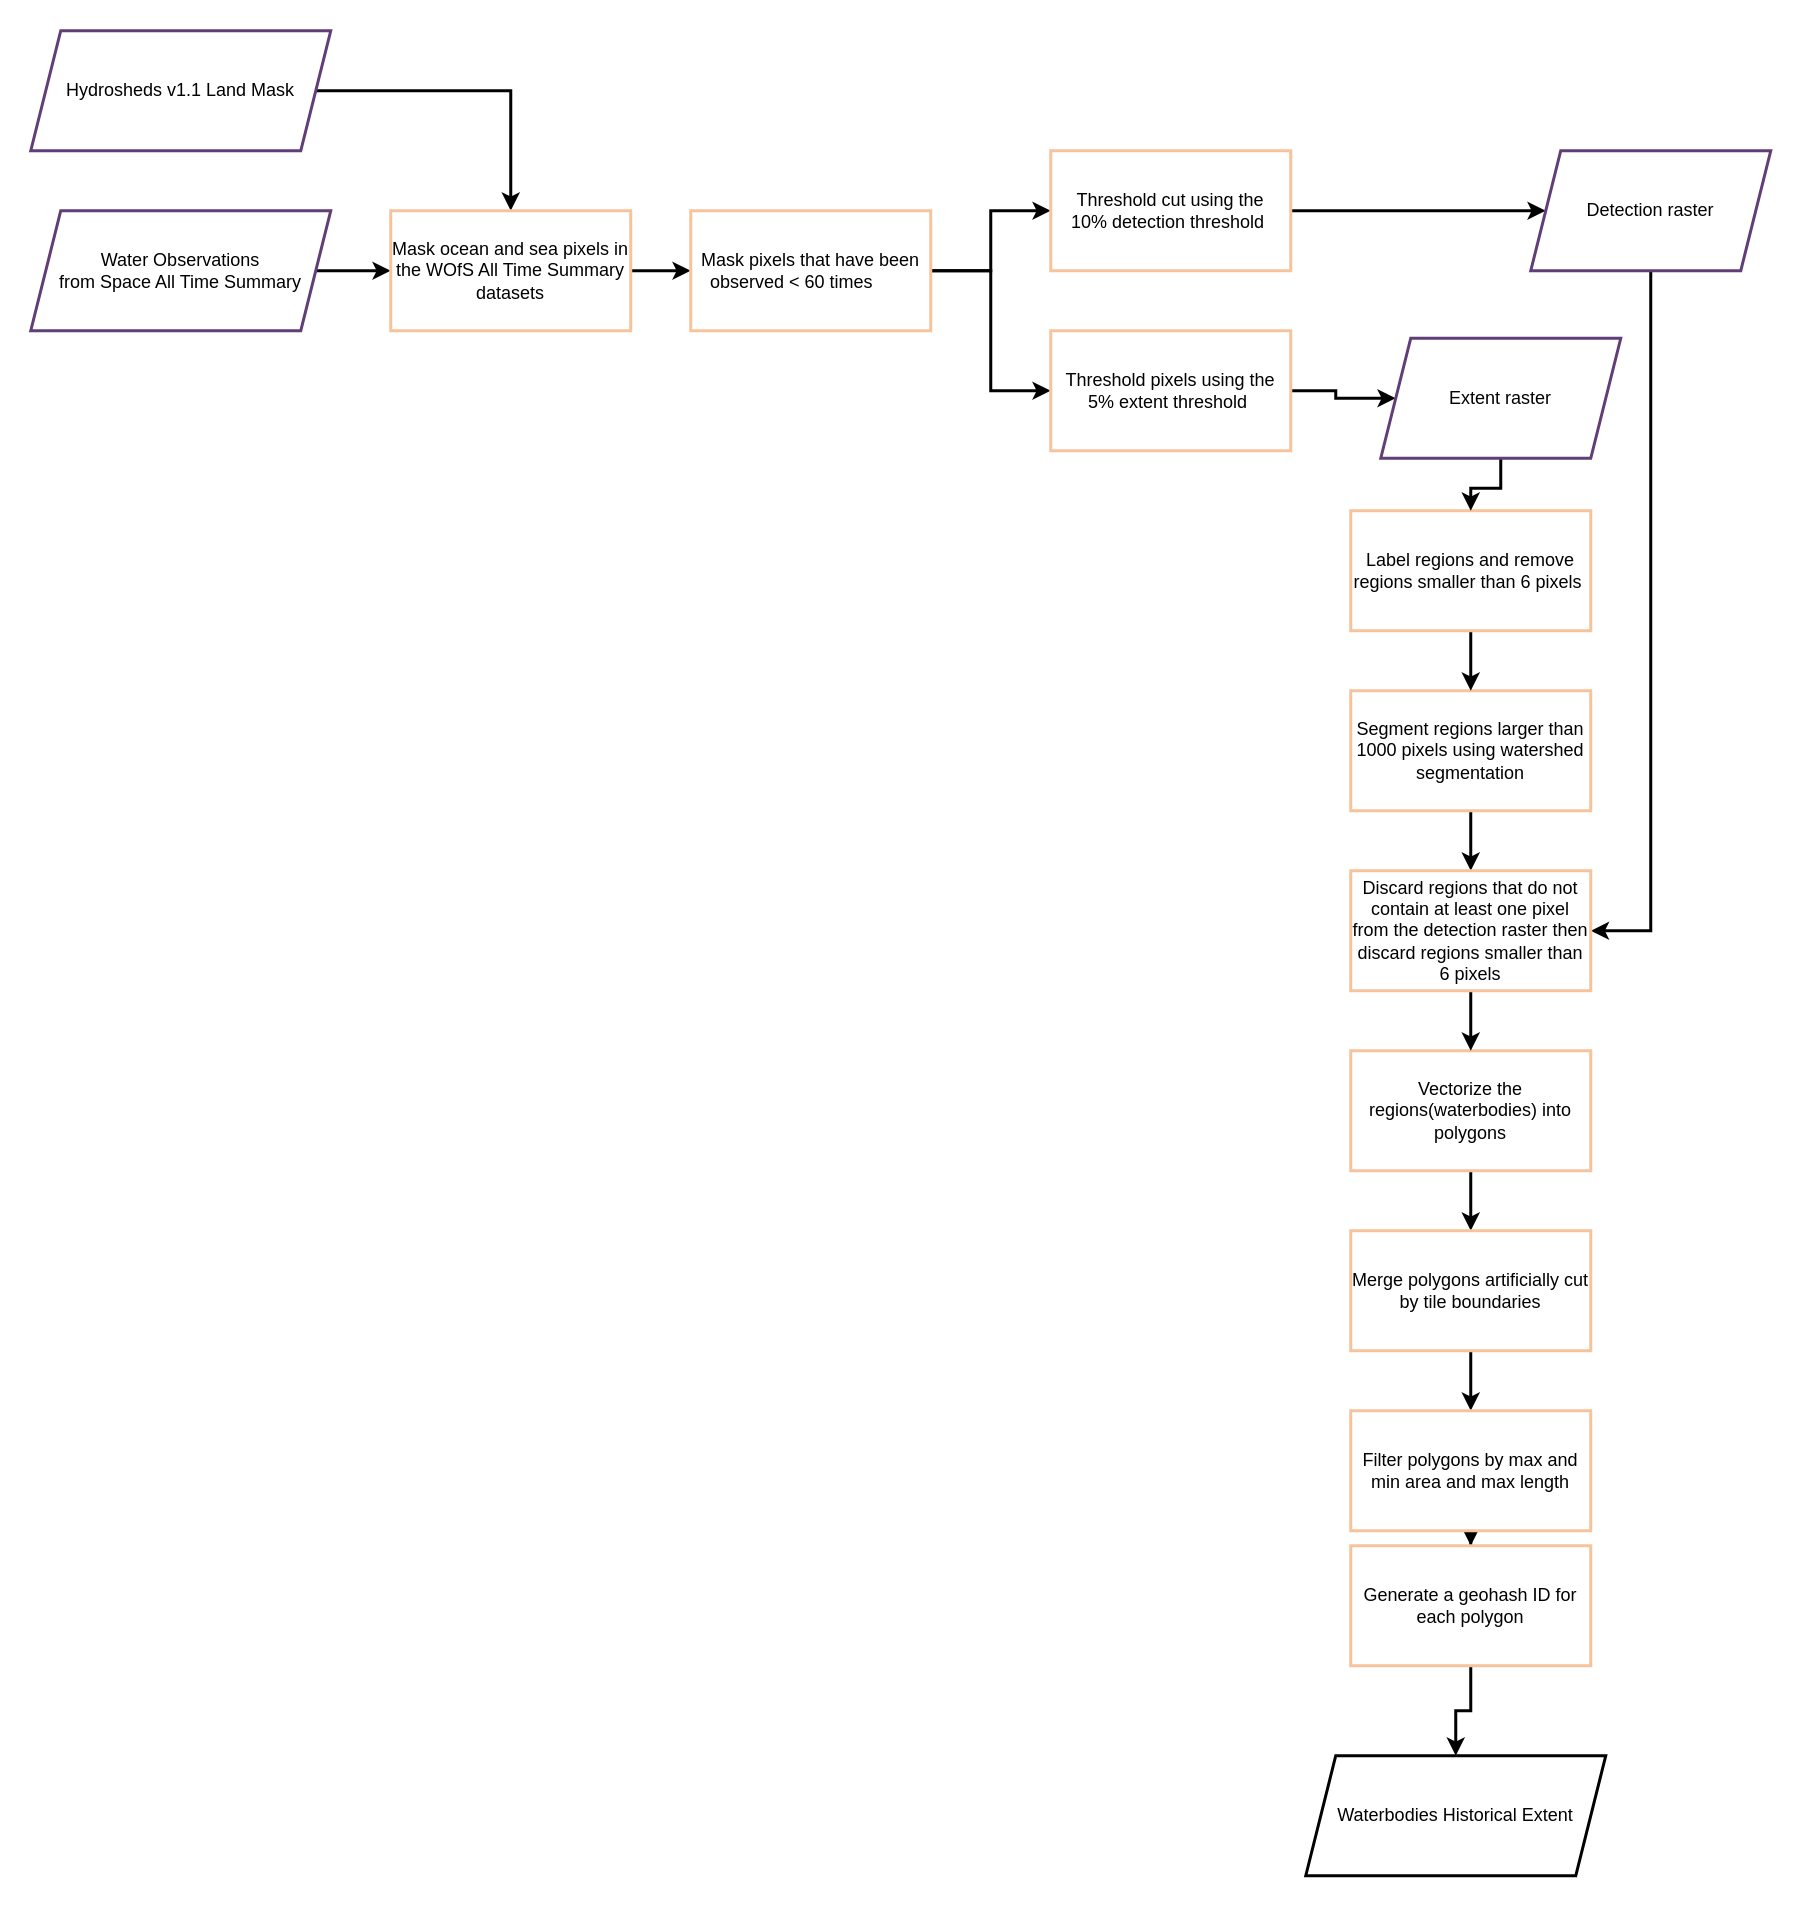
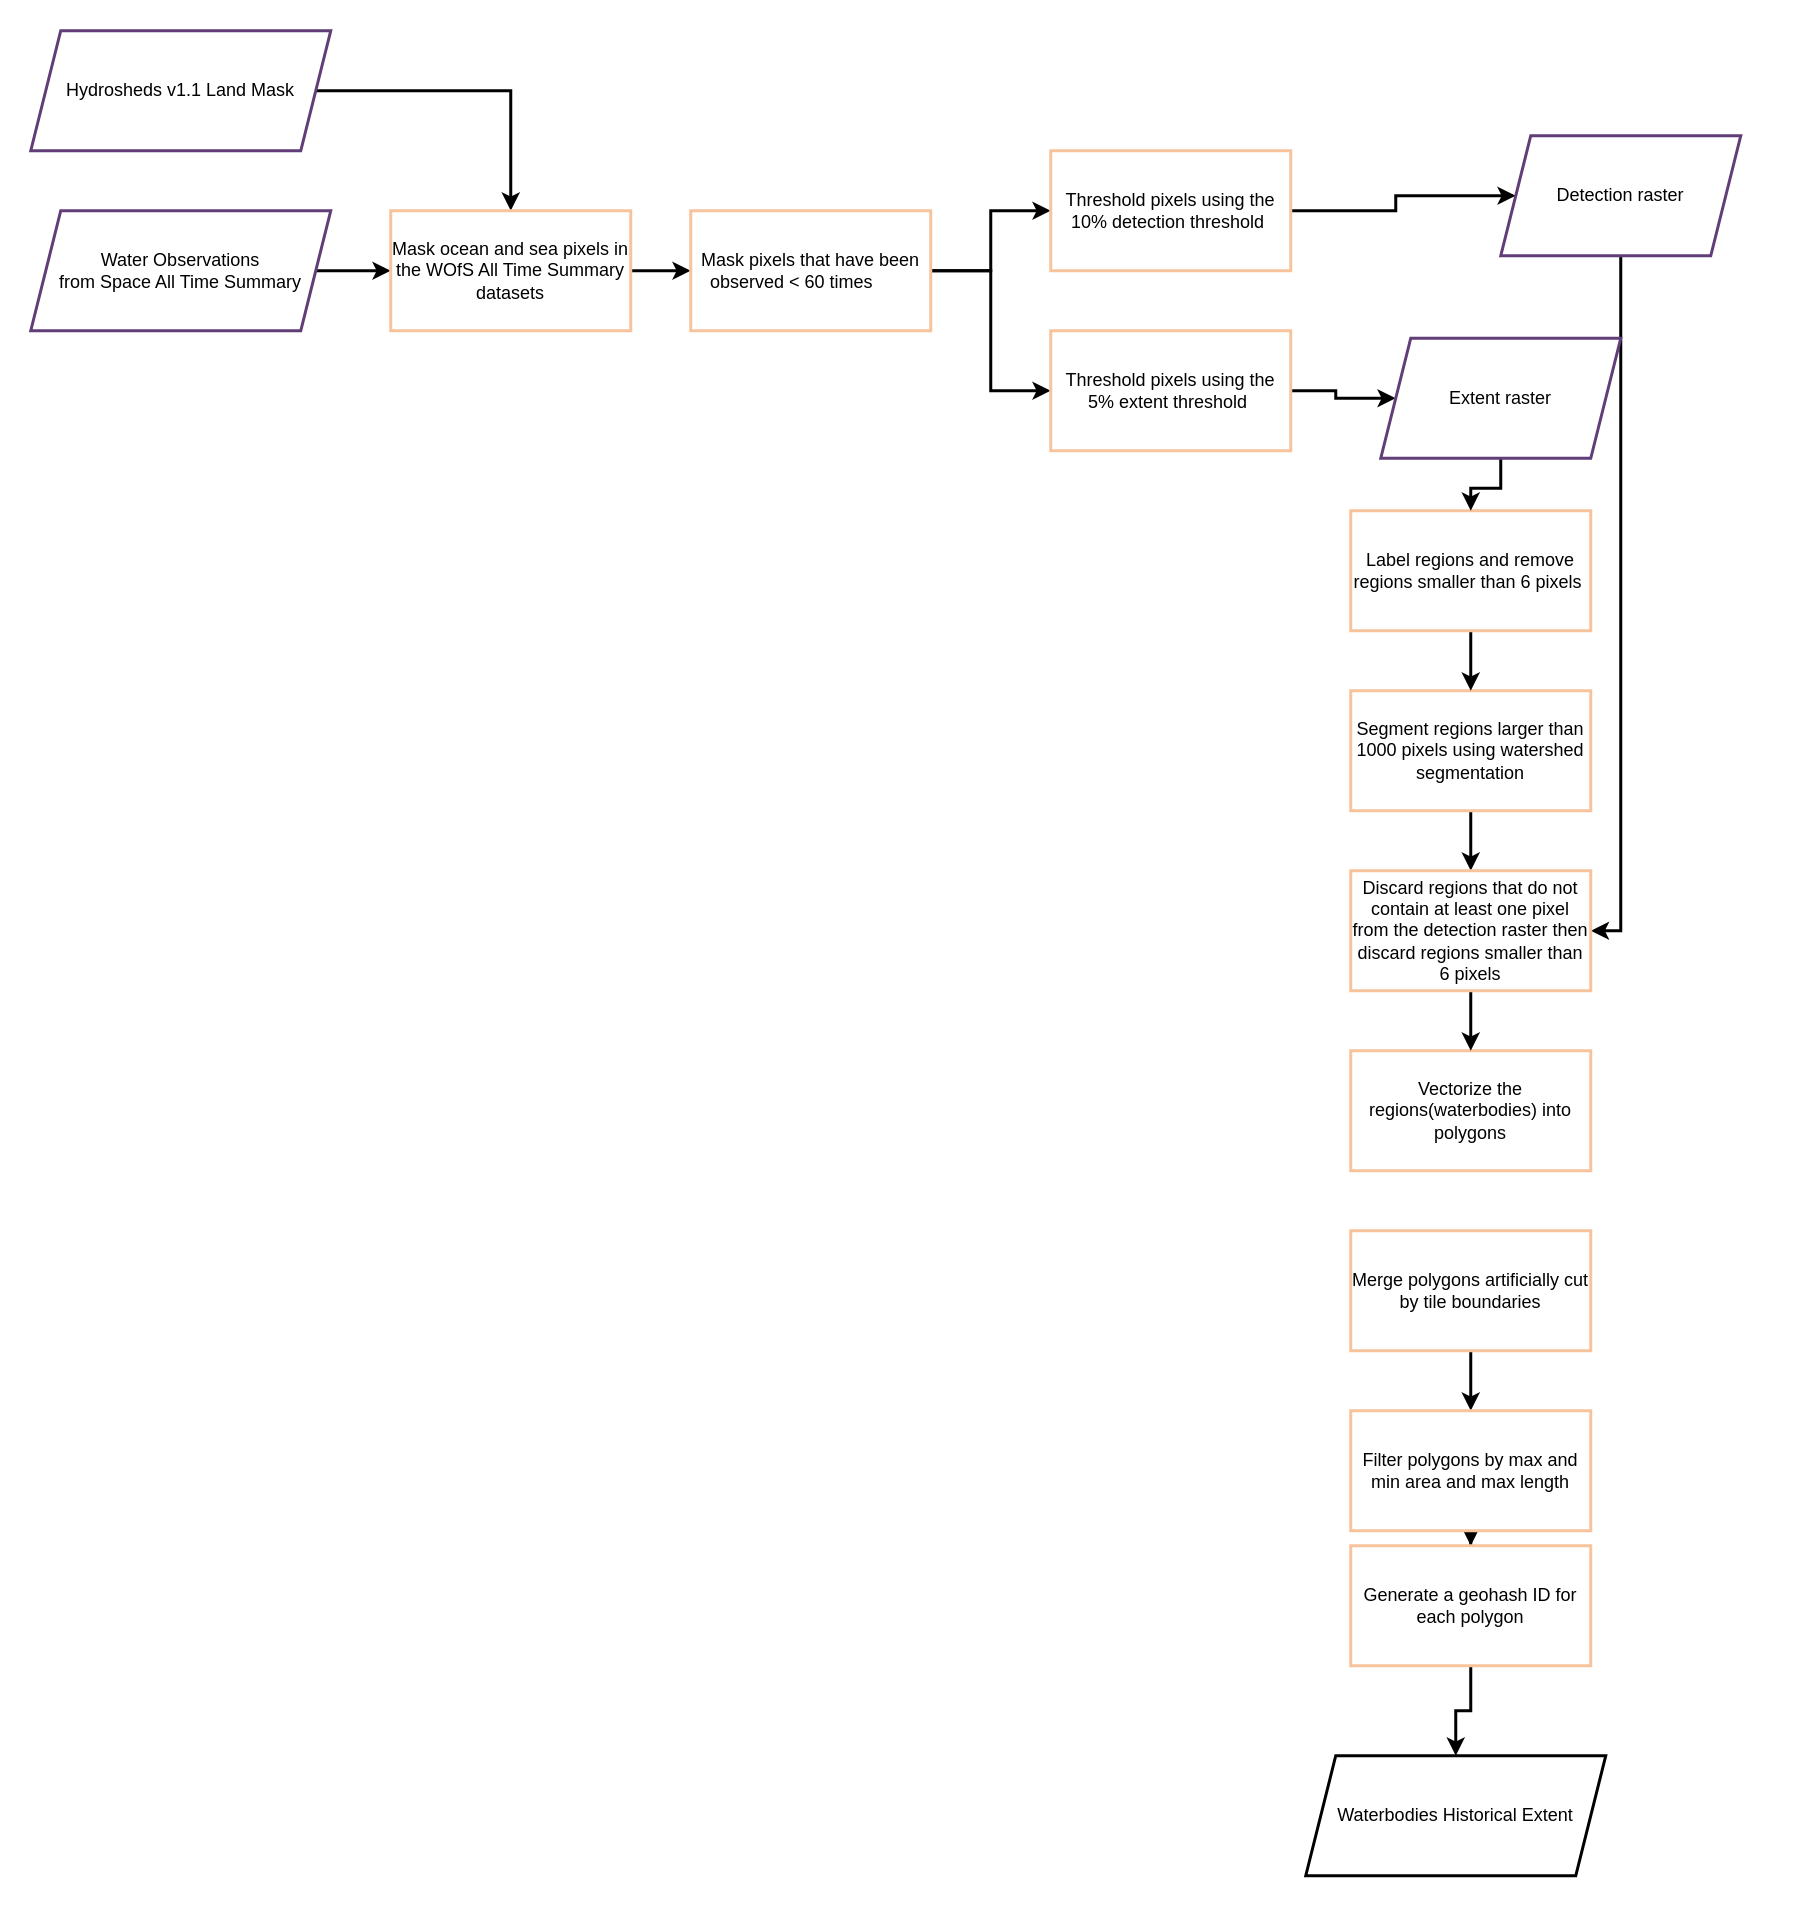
(1171, 211) -> (1171, 211)
(1651, 211) -> (1621, 196)
(1471, 1194) -> none
